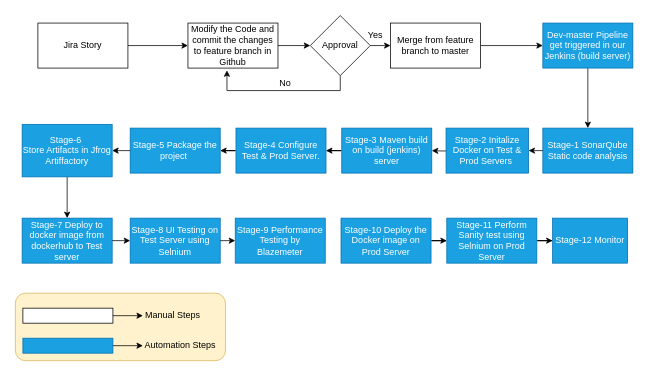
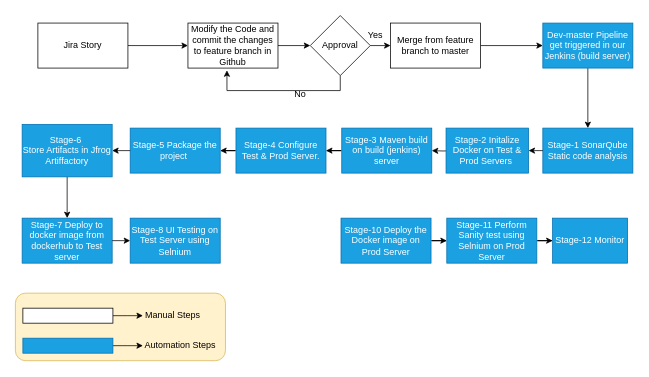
(285, 83) -> (300, 94)
(225, 240) -> none
(280, 240) -> none
